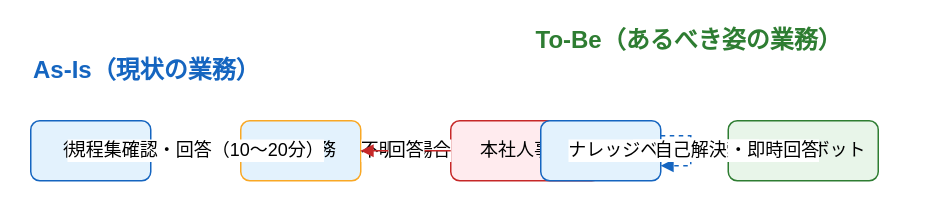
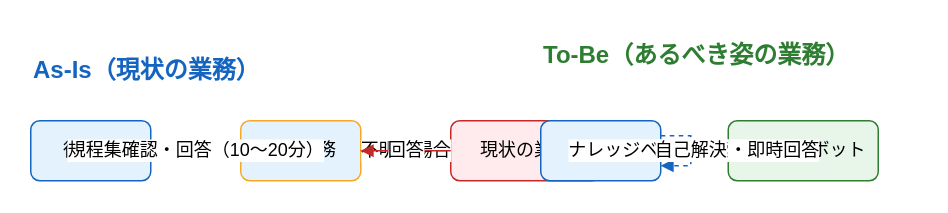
(721, 38) -> (728, 53)
(526, 151) -> (526, 151)
